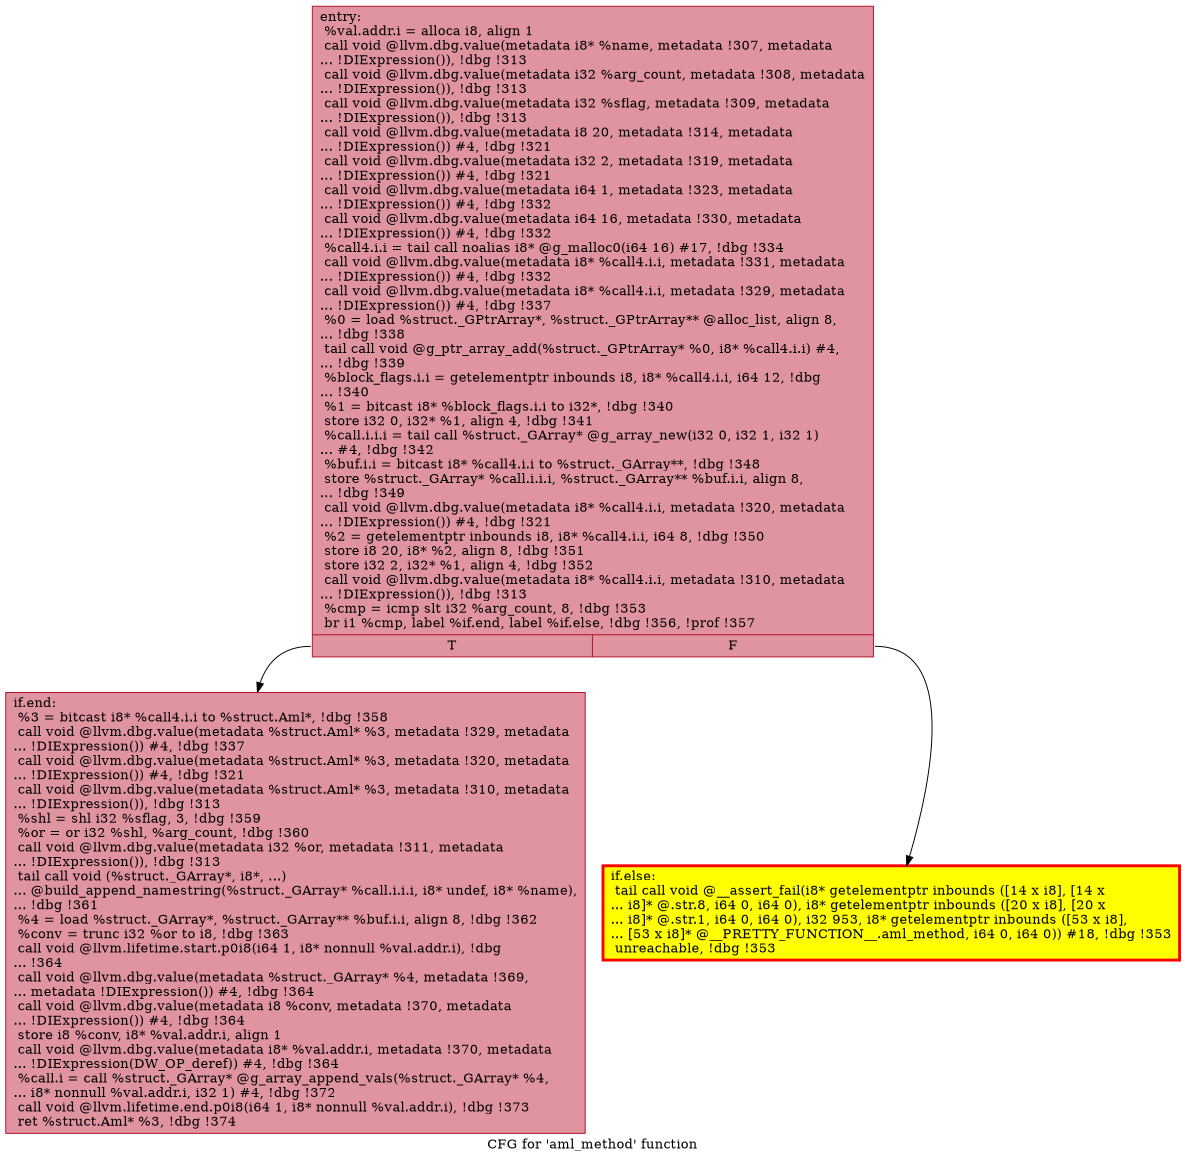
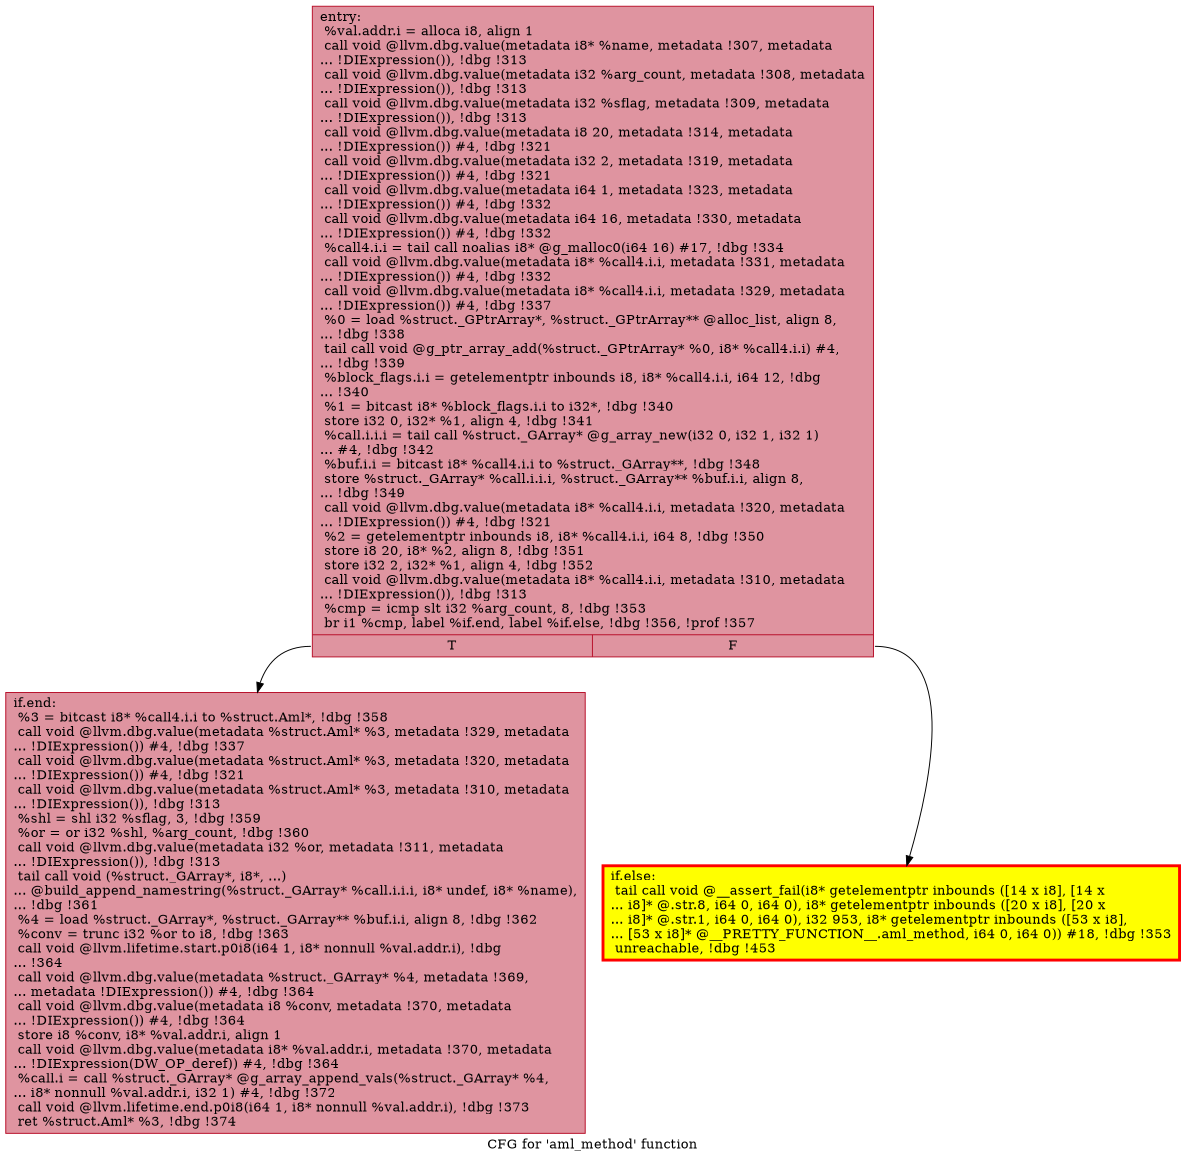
(693, 949) -> (693, 949)
